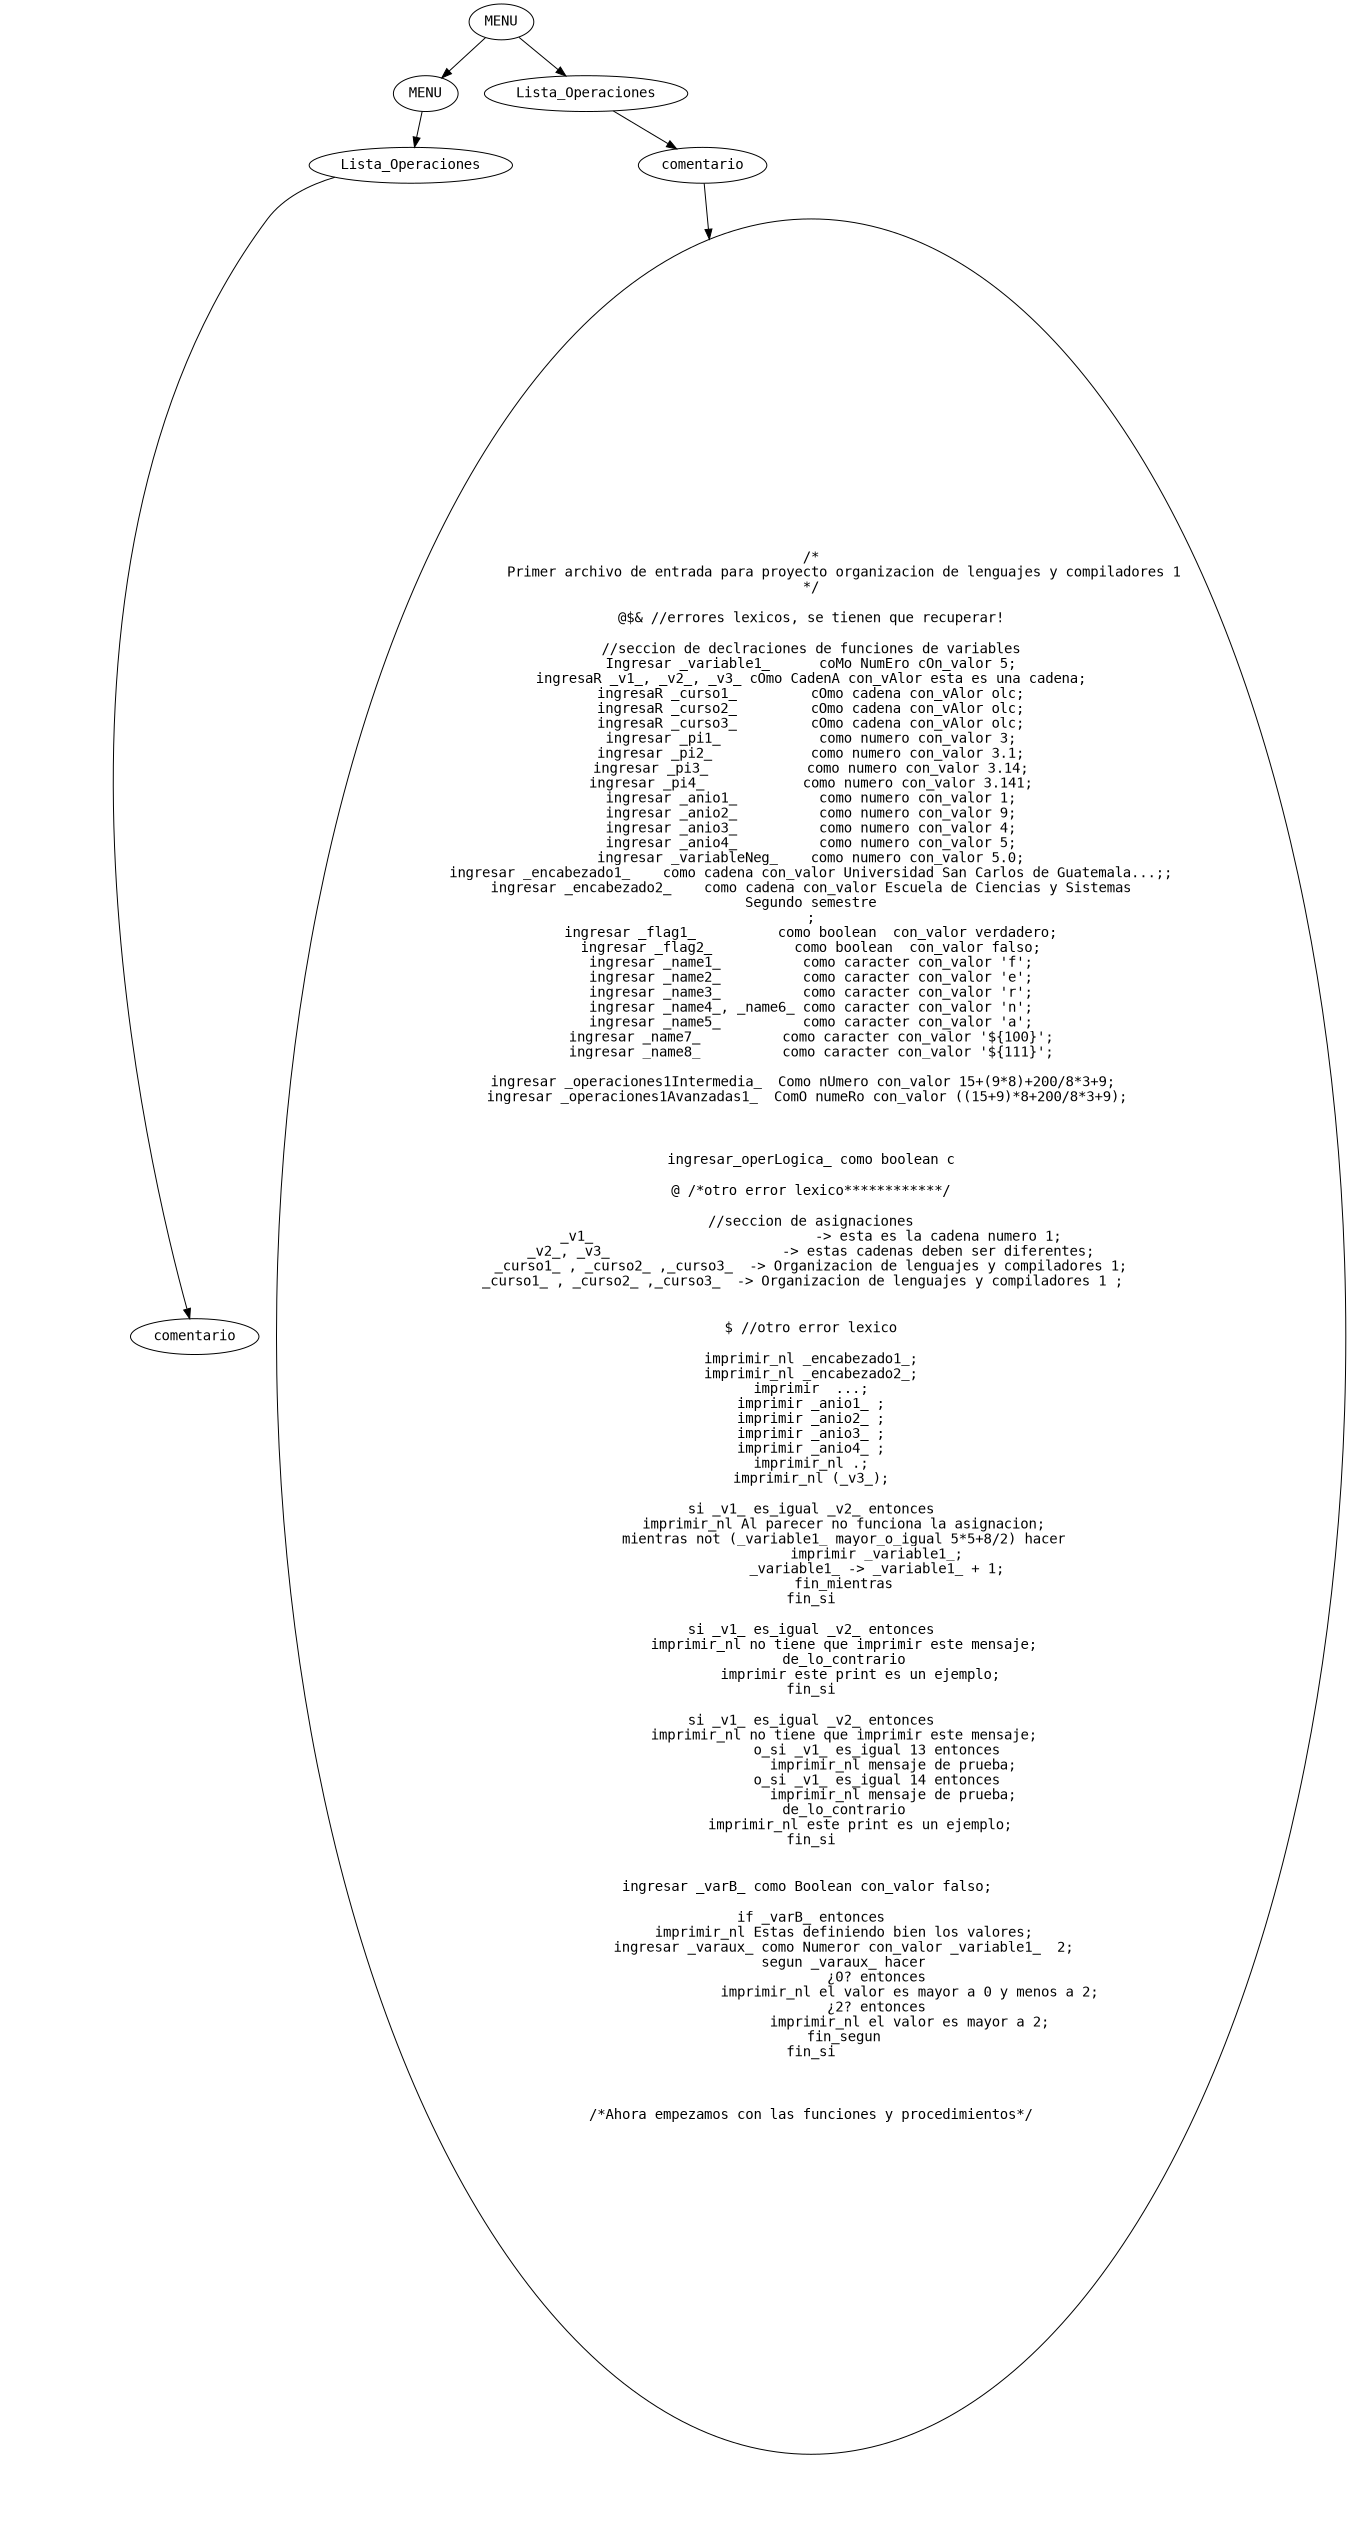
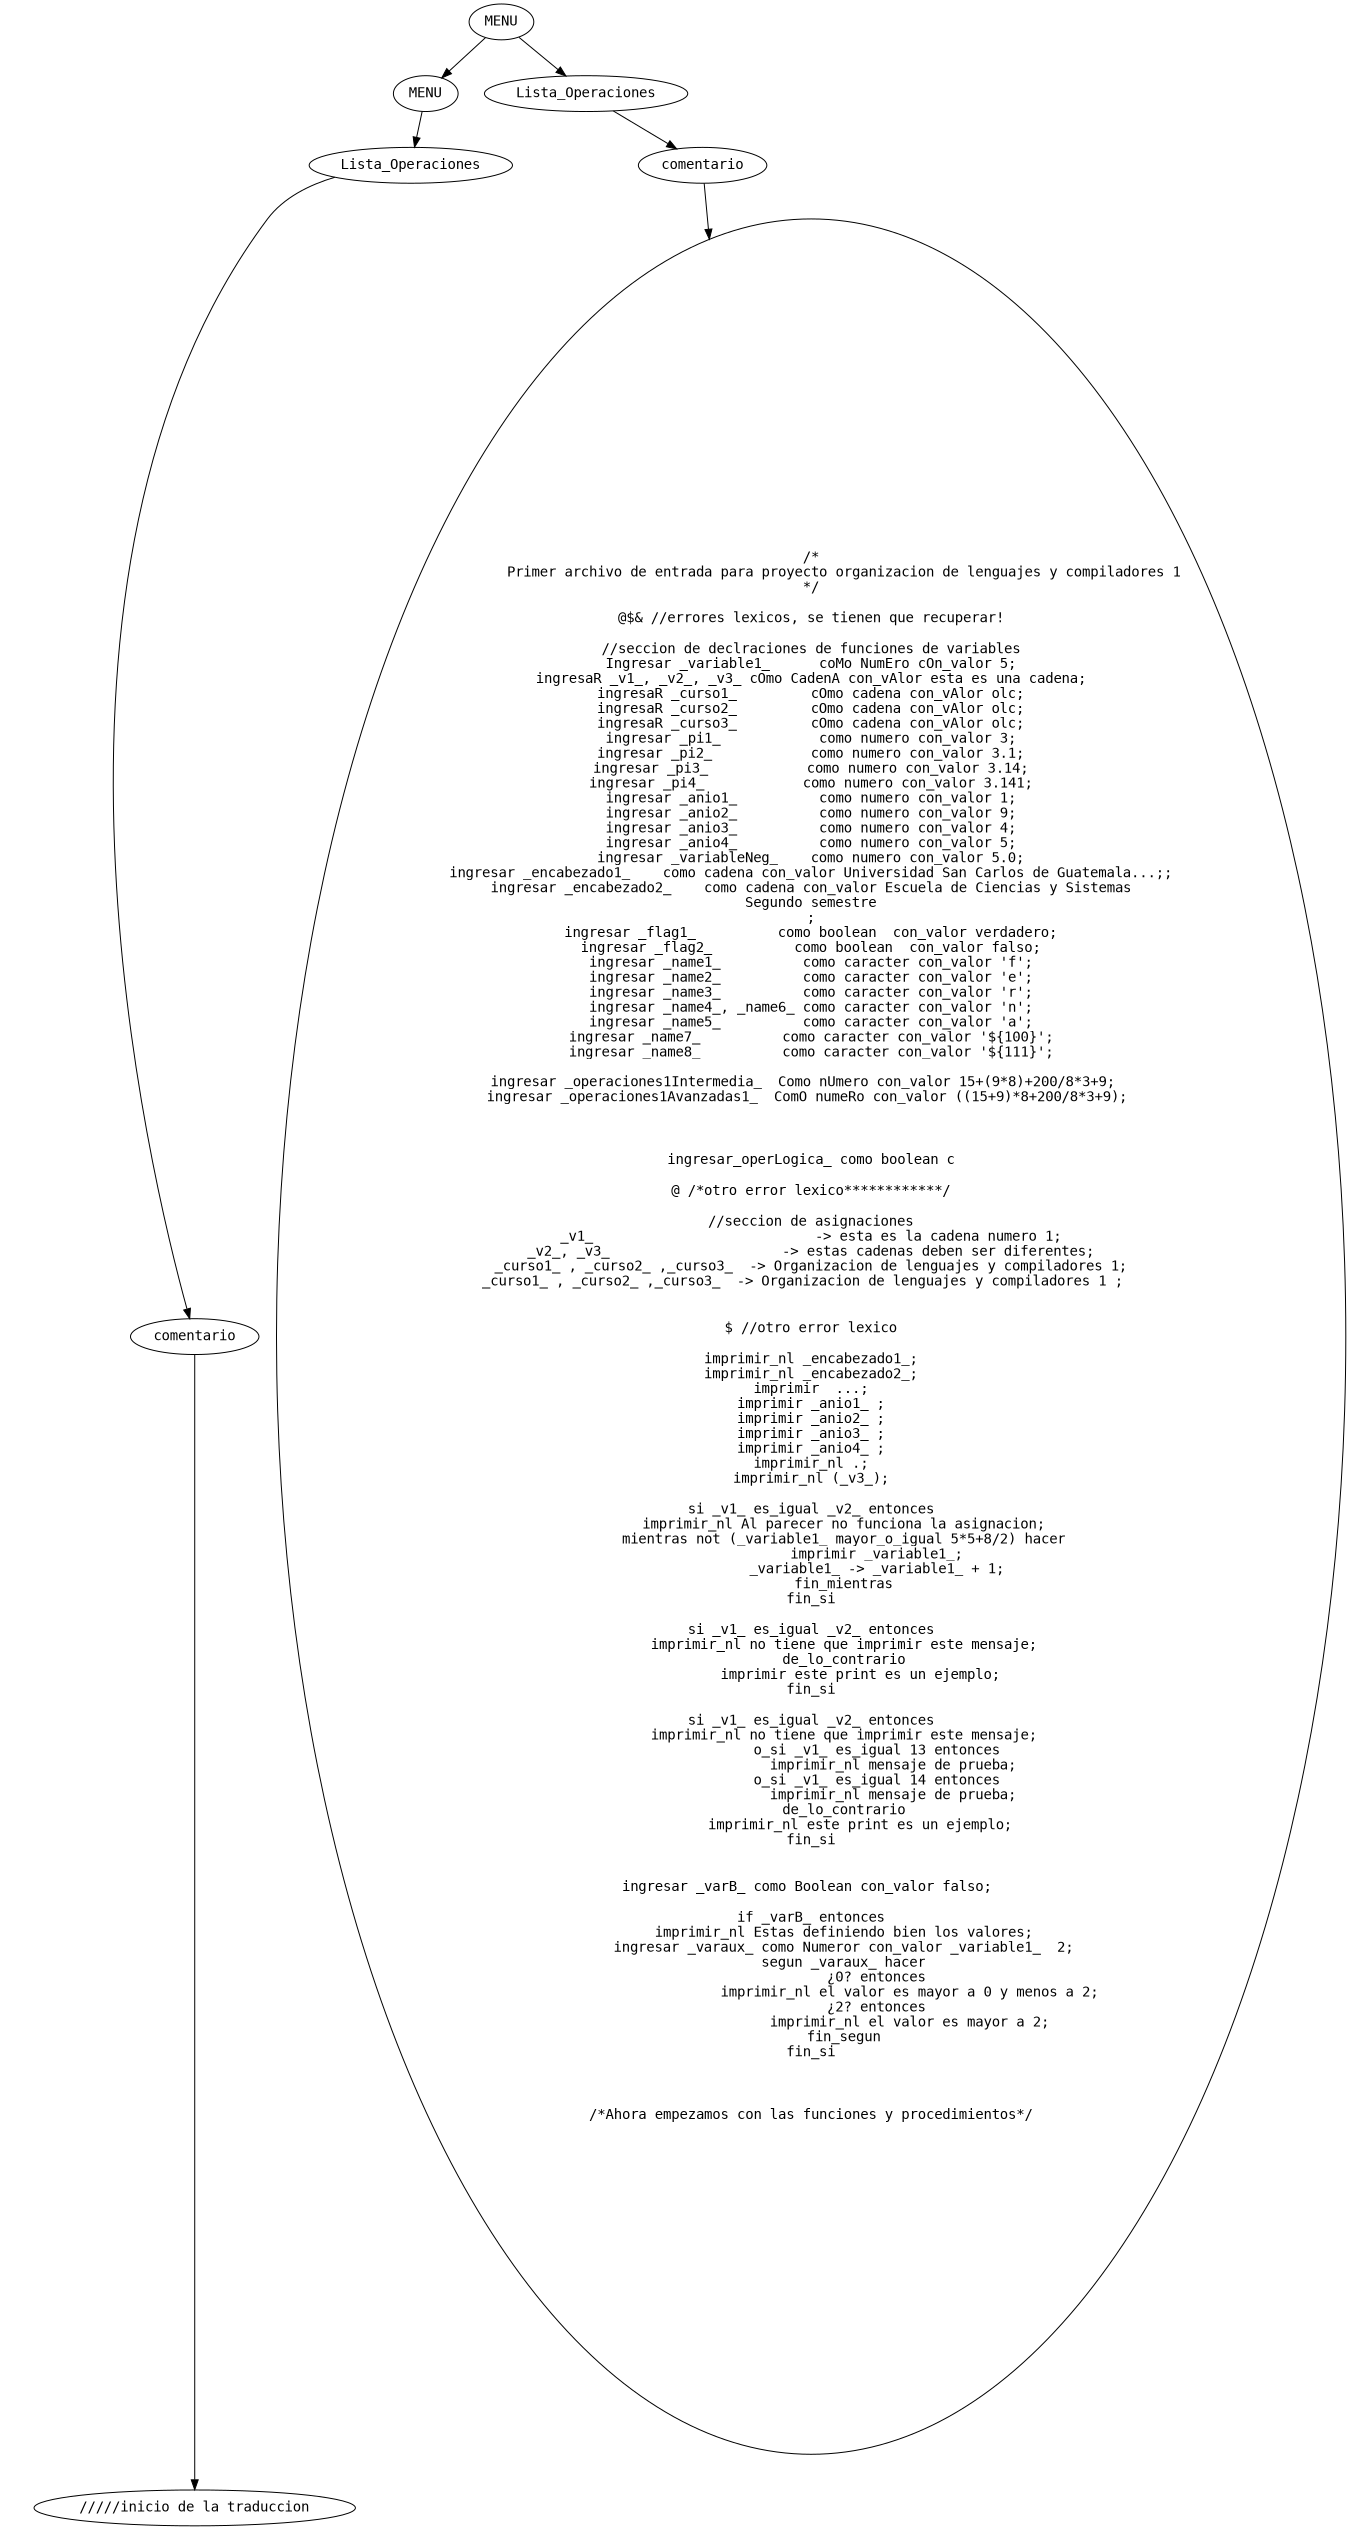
none -> (195, 2508)
